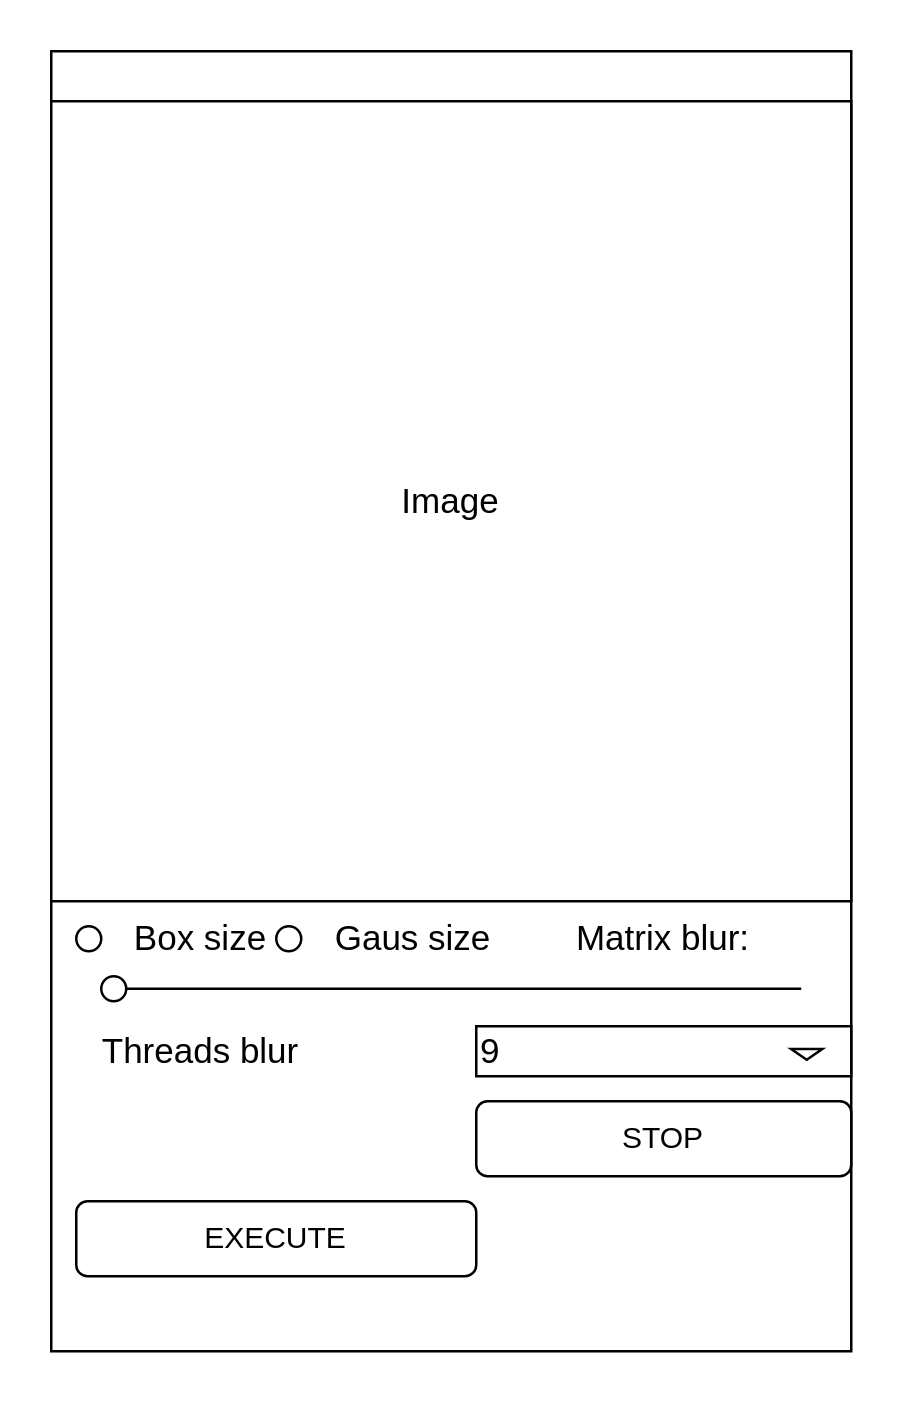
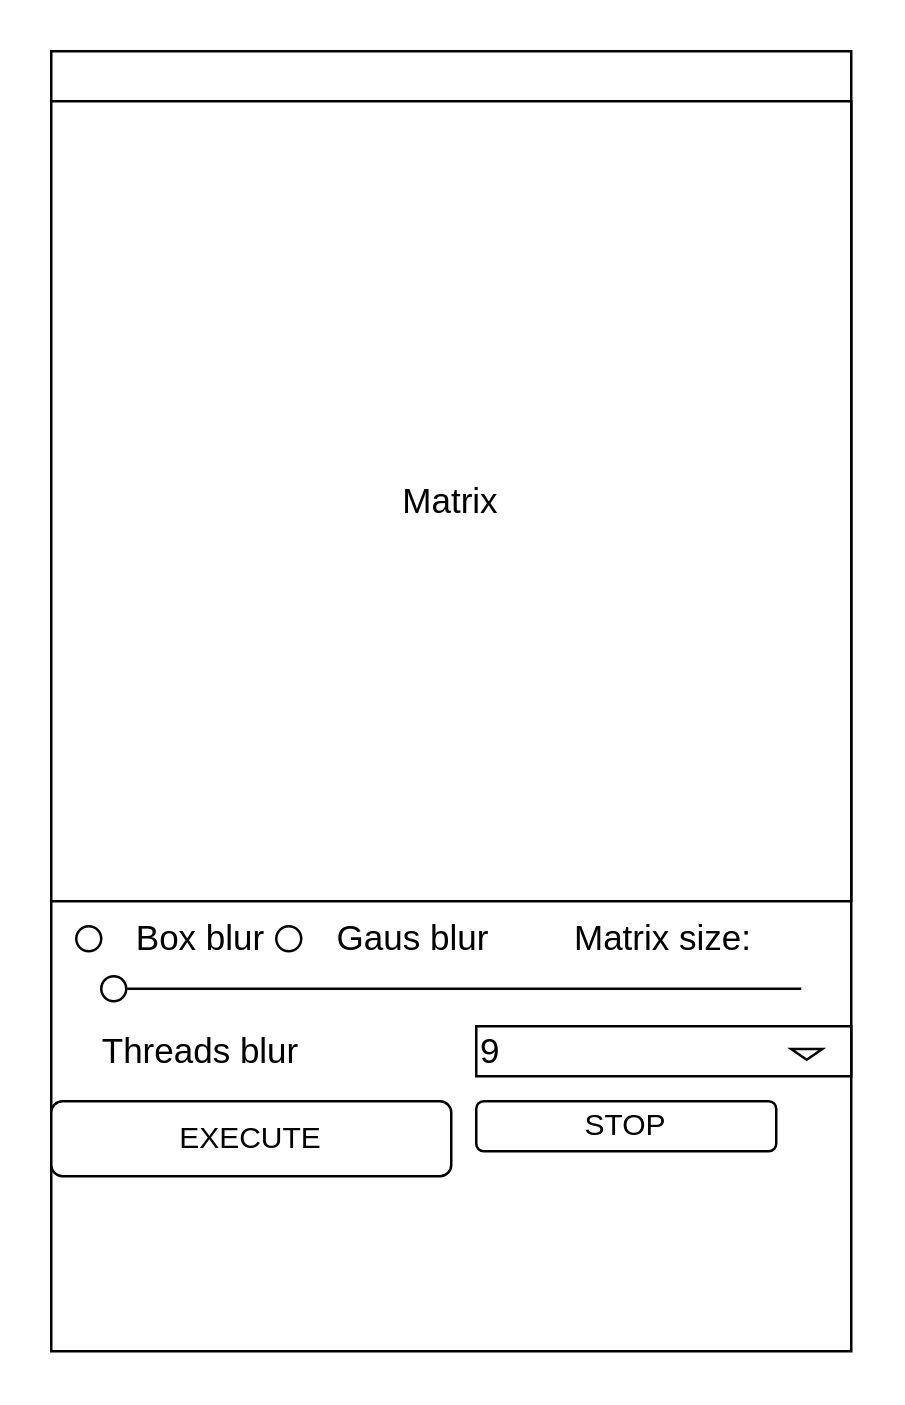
(451, 501) -> (451, 501)
(201, 939) -> (201, 939)
(414, 939) -> (414, 939)
(664, 939) -> (664, 939)
(664, 1139) -> (626, 1126)
(276, 1239) -> (251, 1139)
